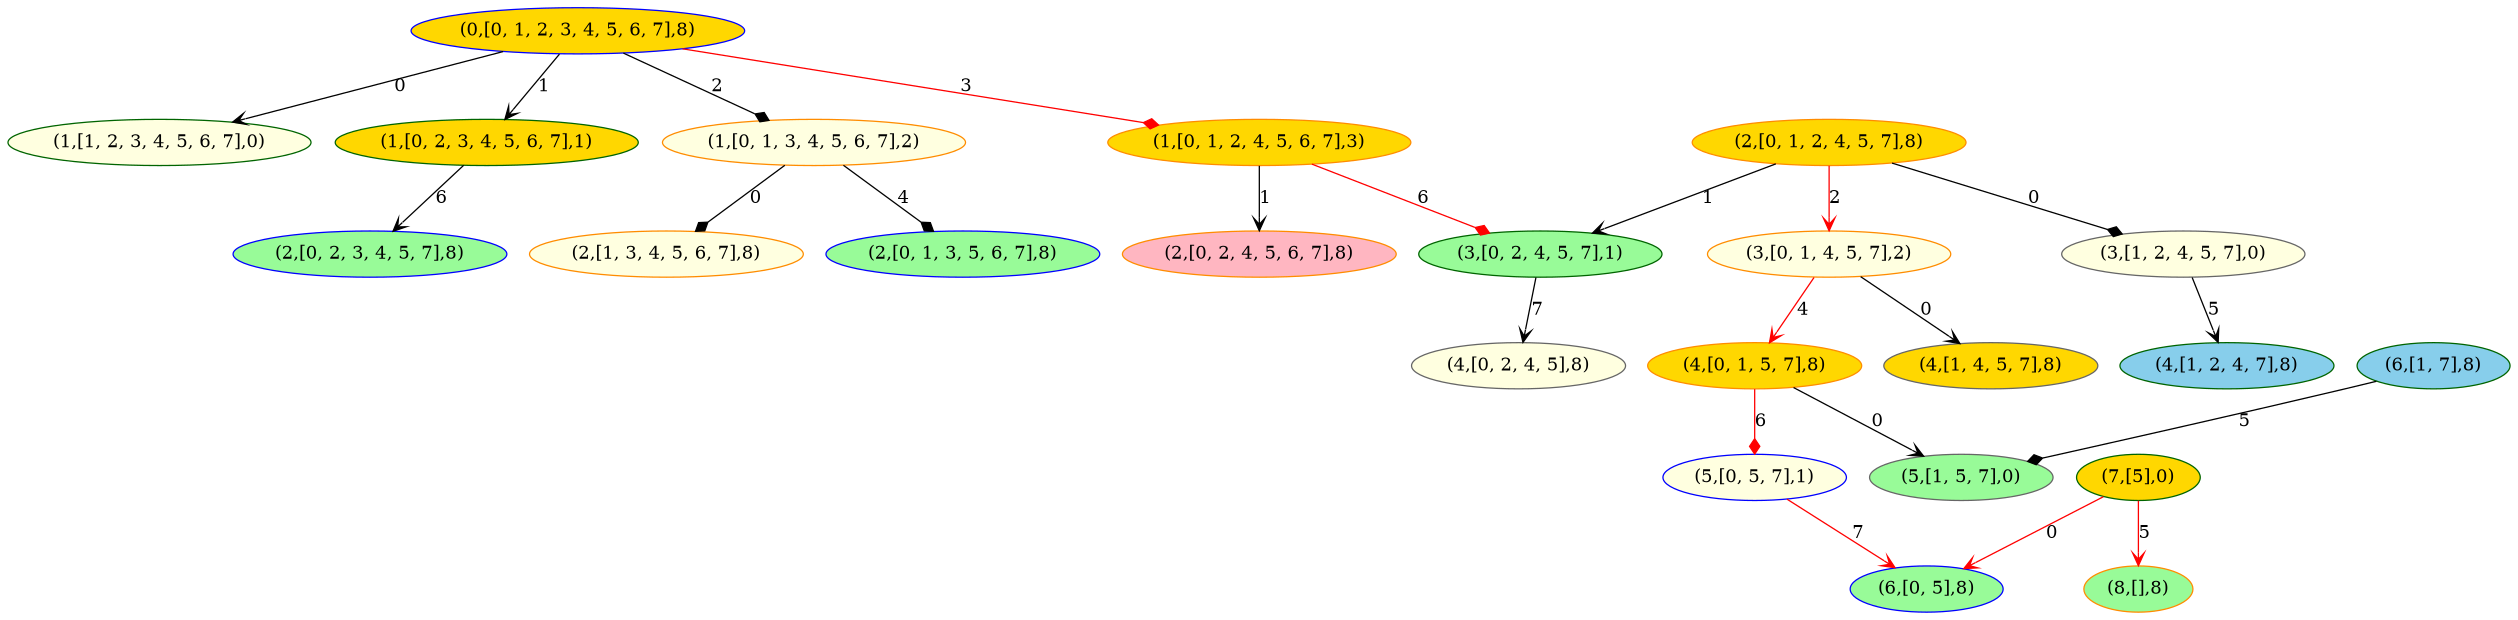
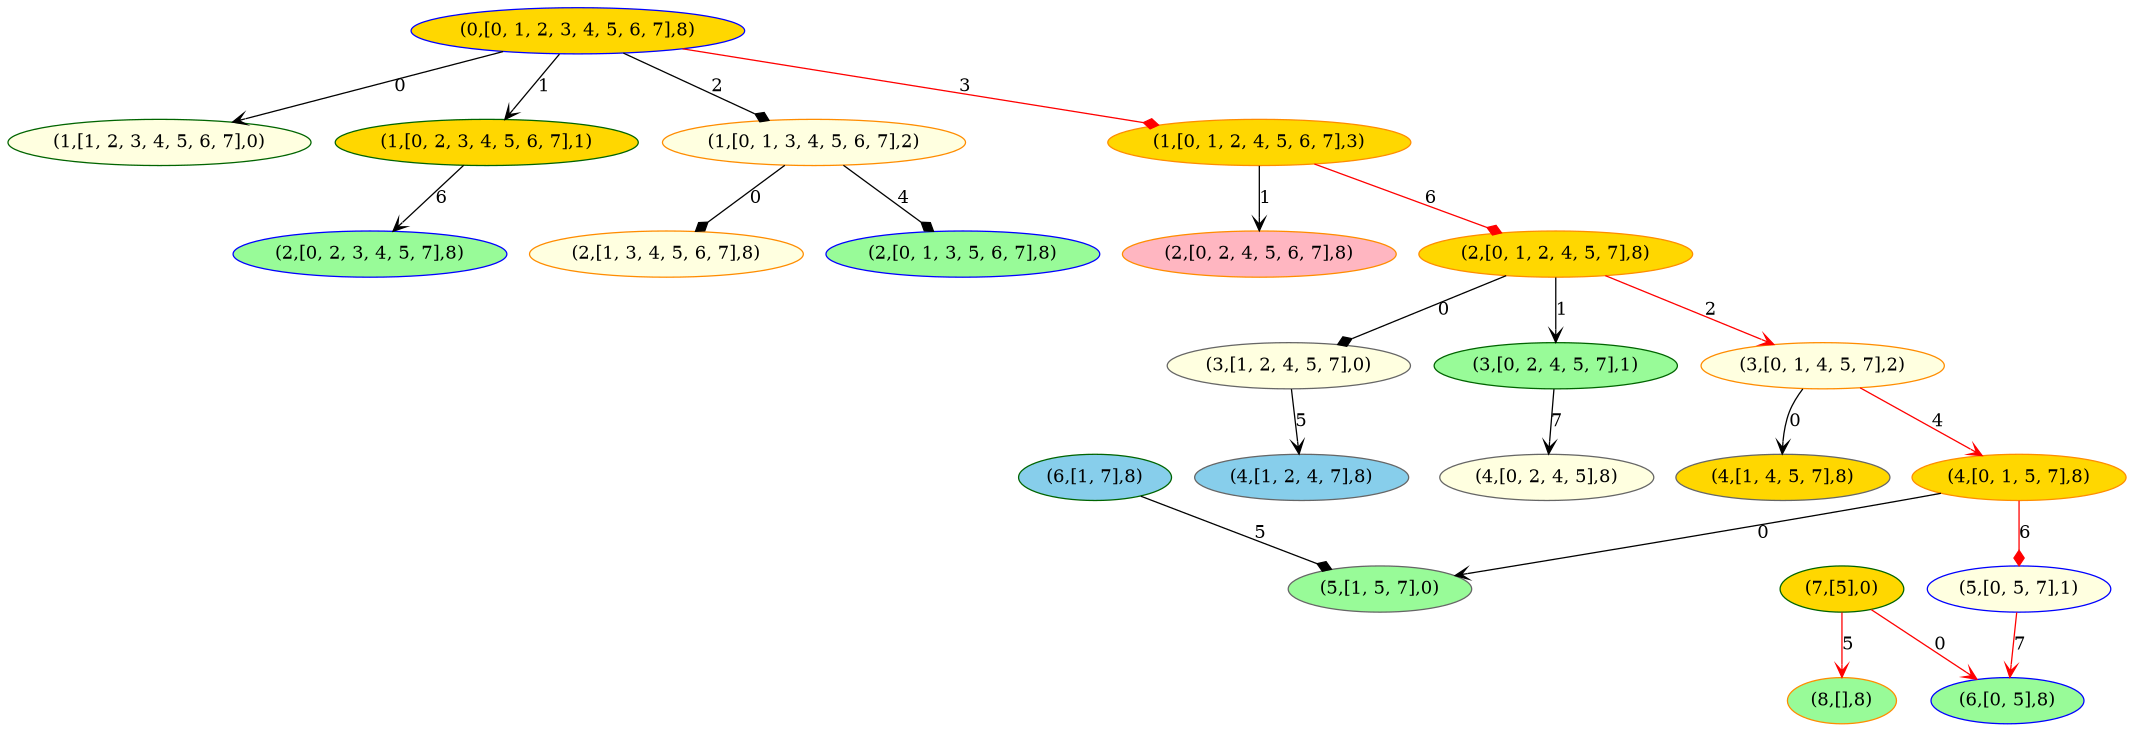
(1393, 196) -> (1401, 196)
(2227, 366) -> (1302, 477)
